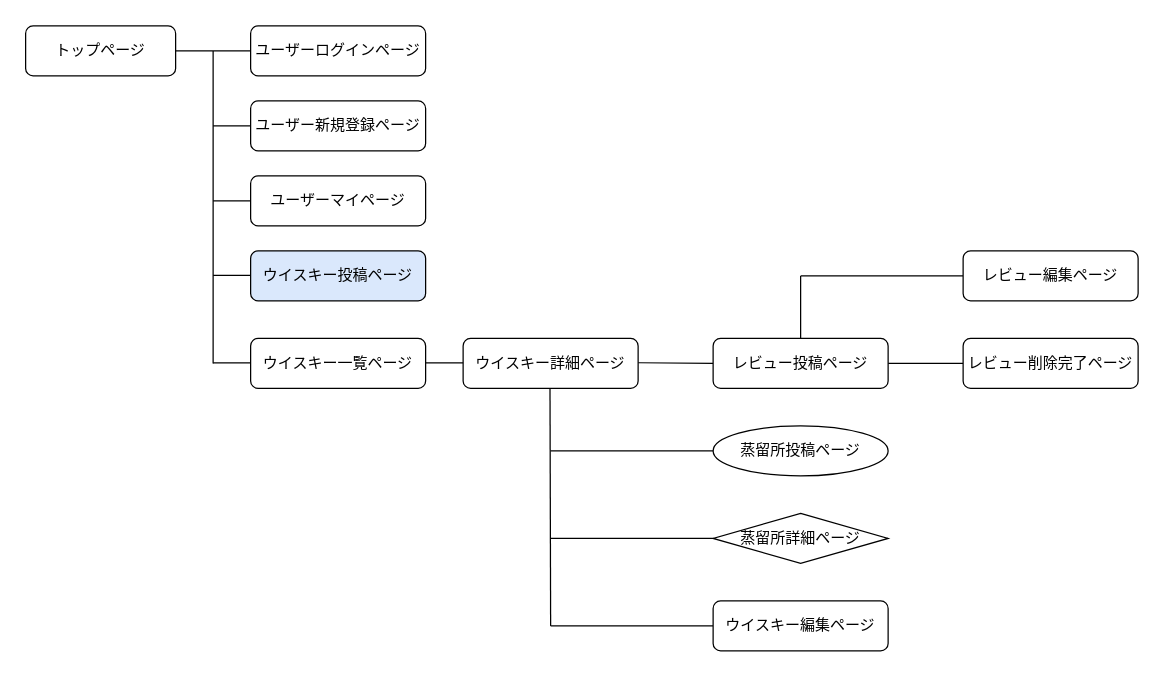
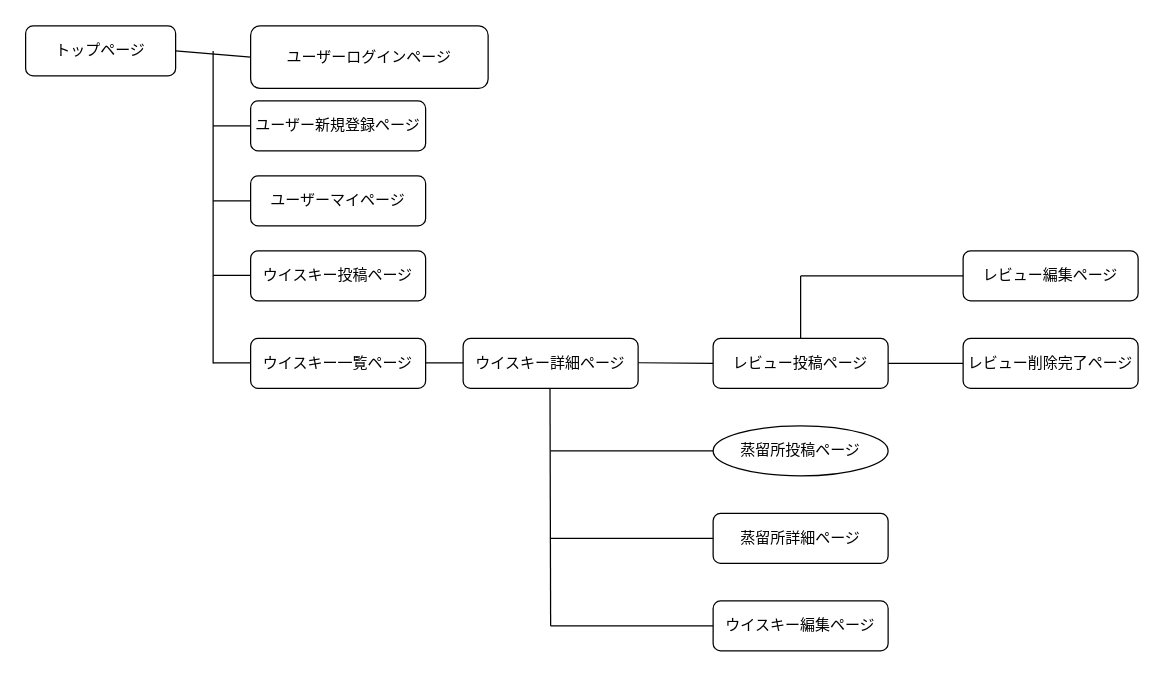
(338, 51) -> (369, 57)
(338, 276) -> (338, 276)
(801, 538) -> (801, 538)
